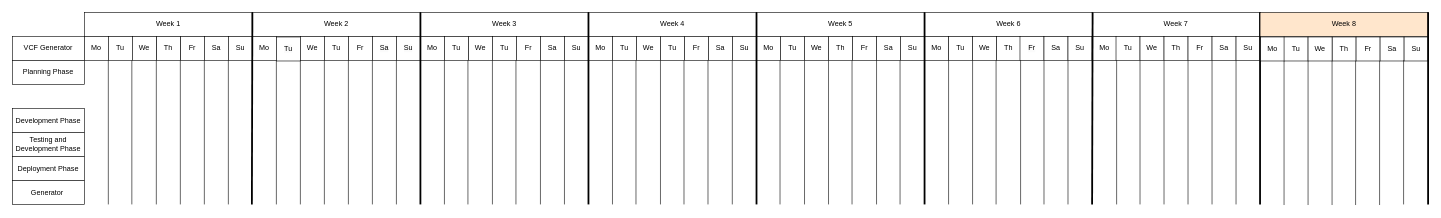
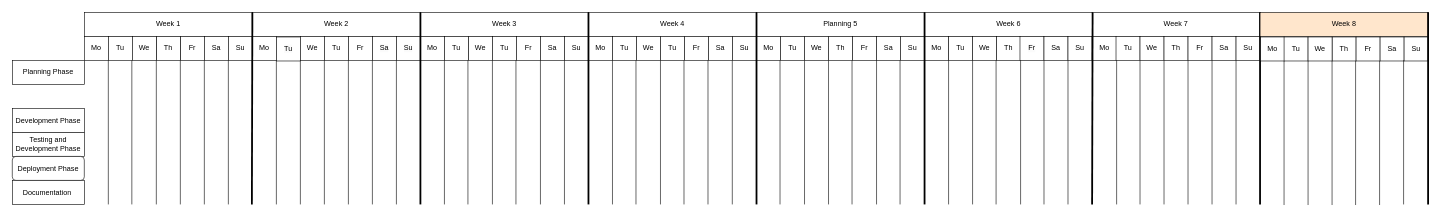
(840, 24) -> (840, 24)
(48, 48) -> none
(48, 168) -> (48, 168)
(48, 192) -> (48, 192)
